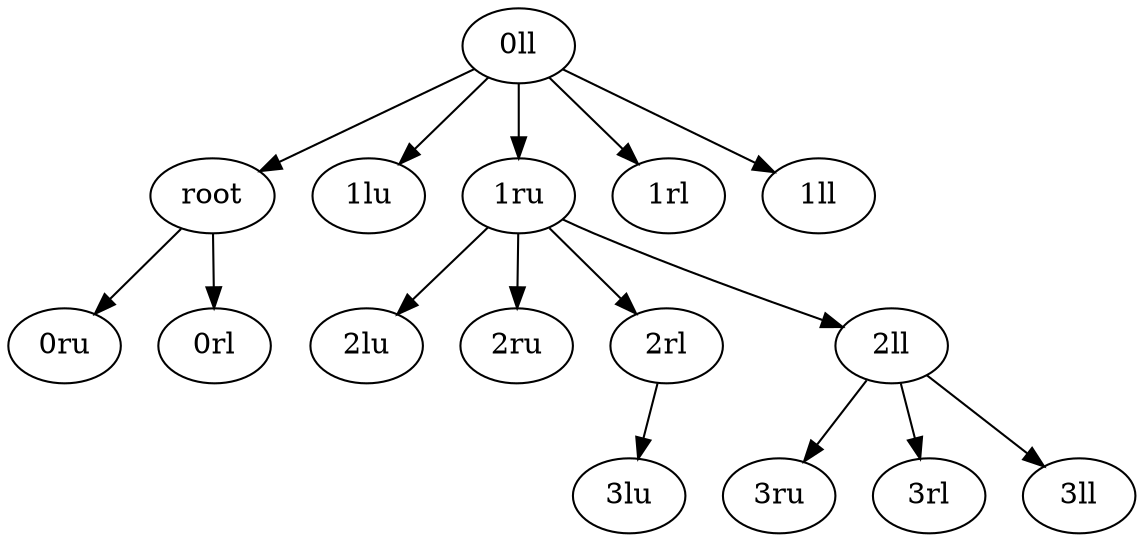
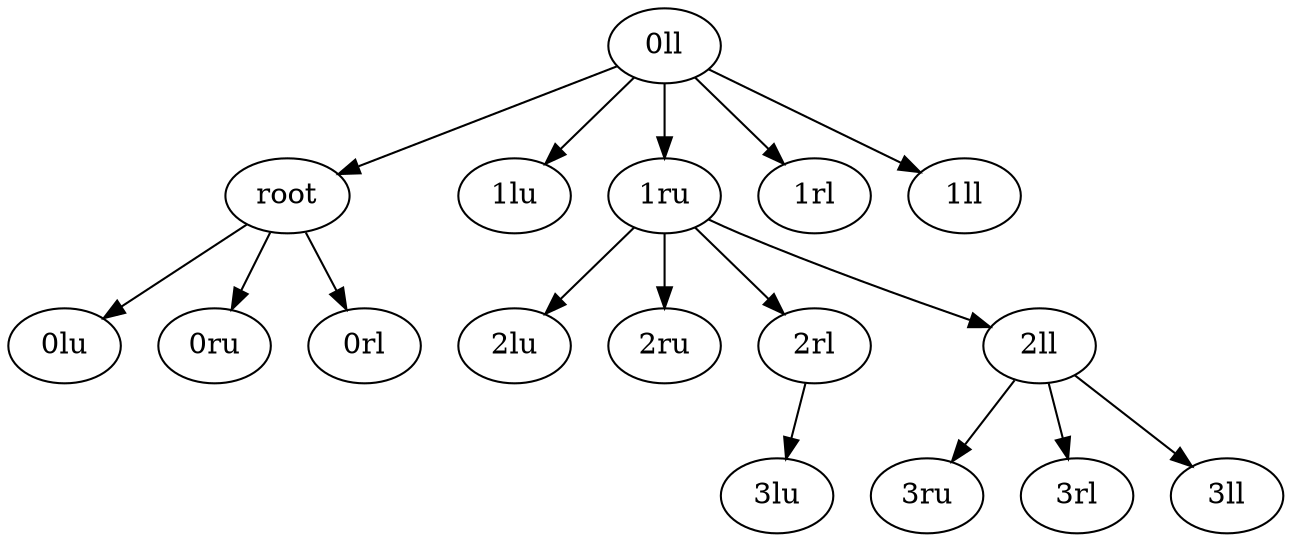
none -> (65, 346)
